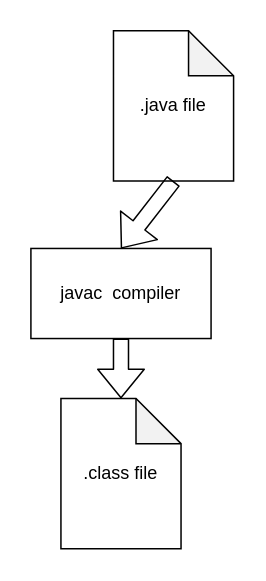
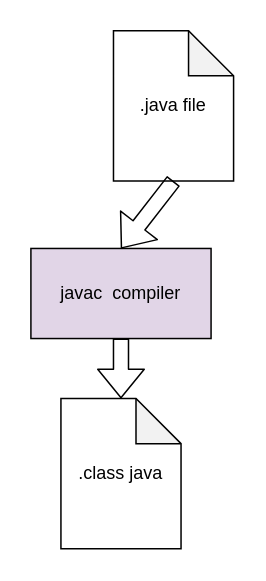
(121, 293) -> (121, 293)
(121, 473) -> (121, 473)
